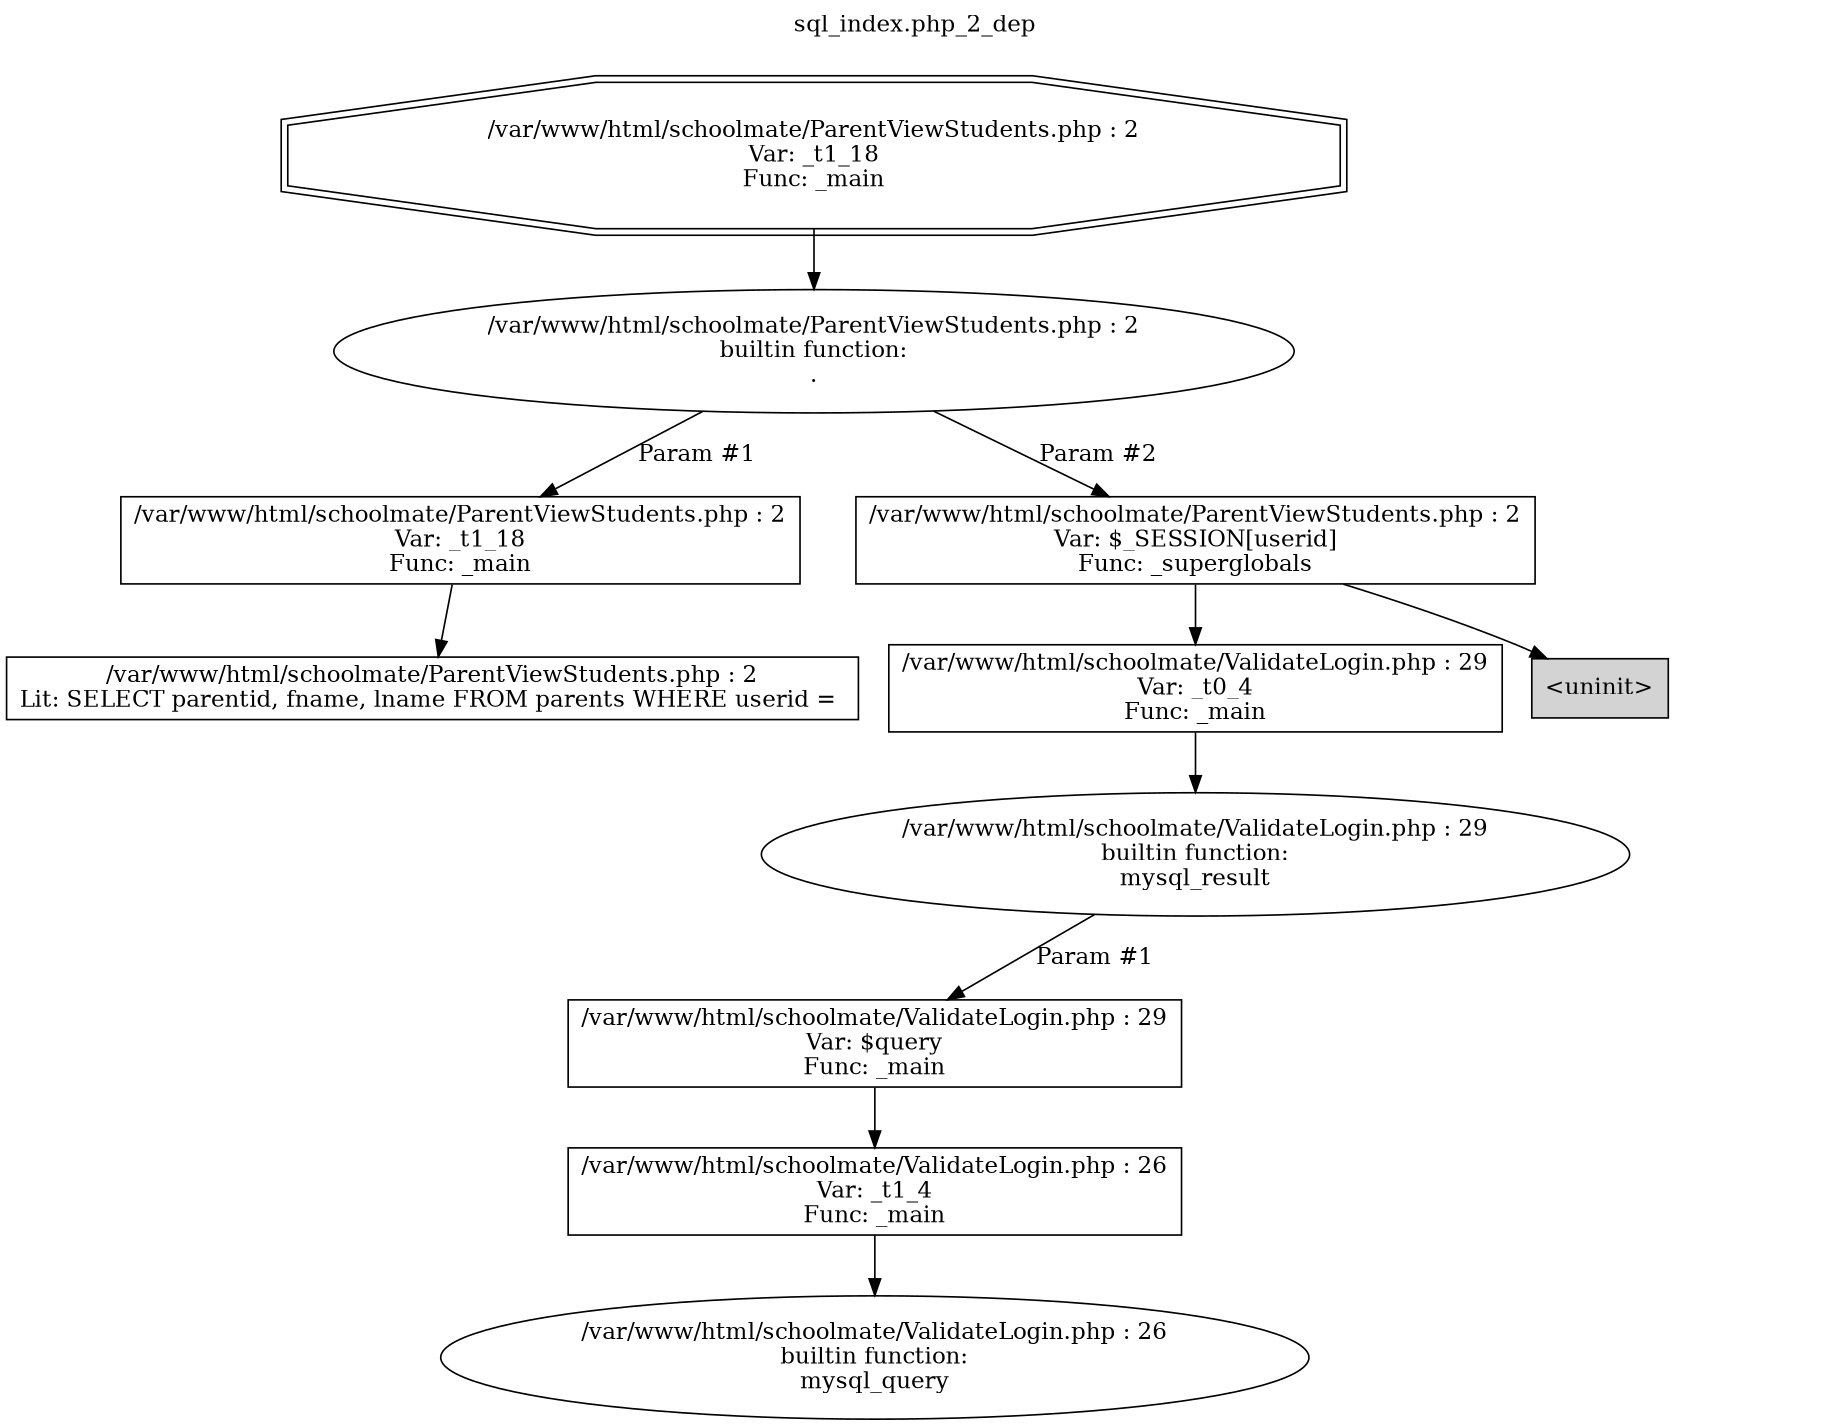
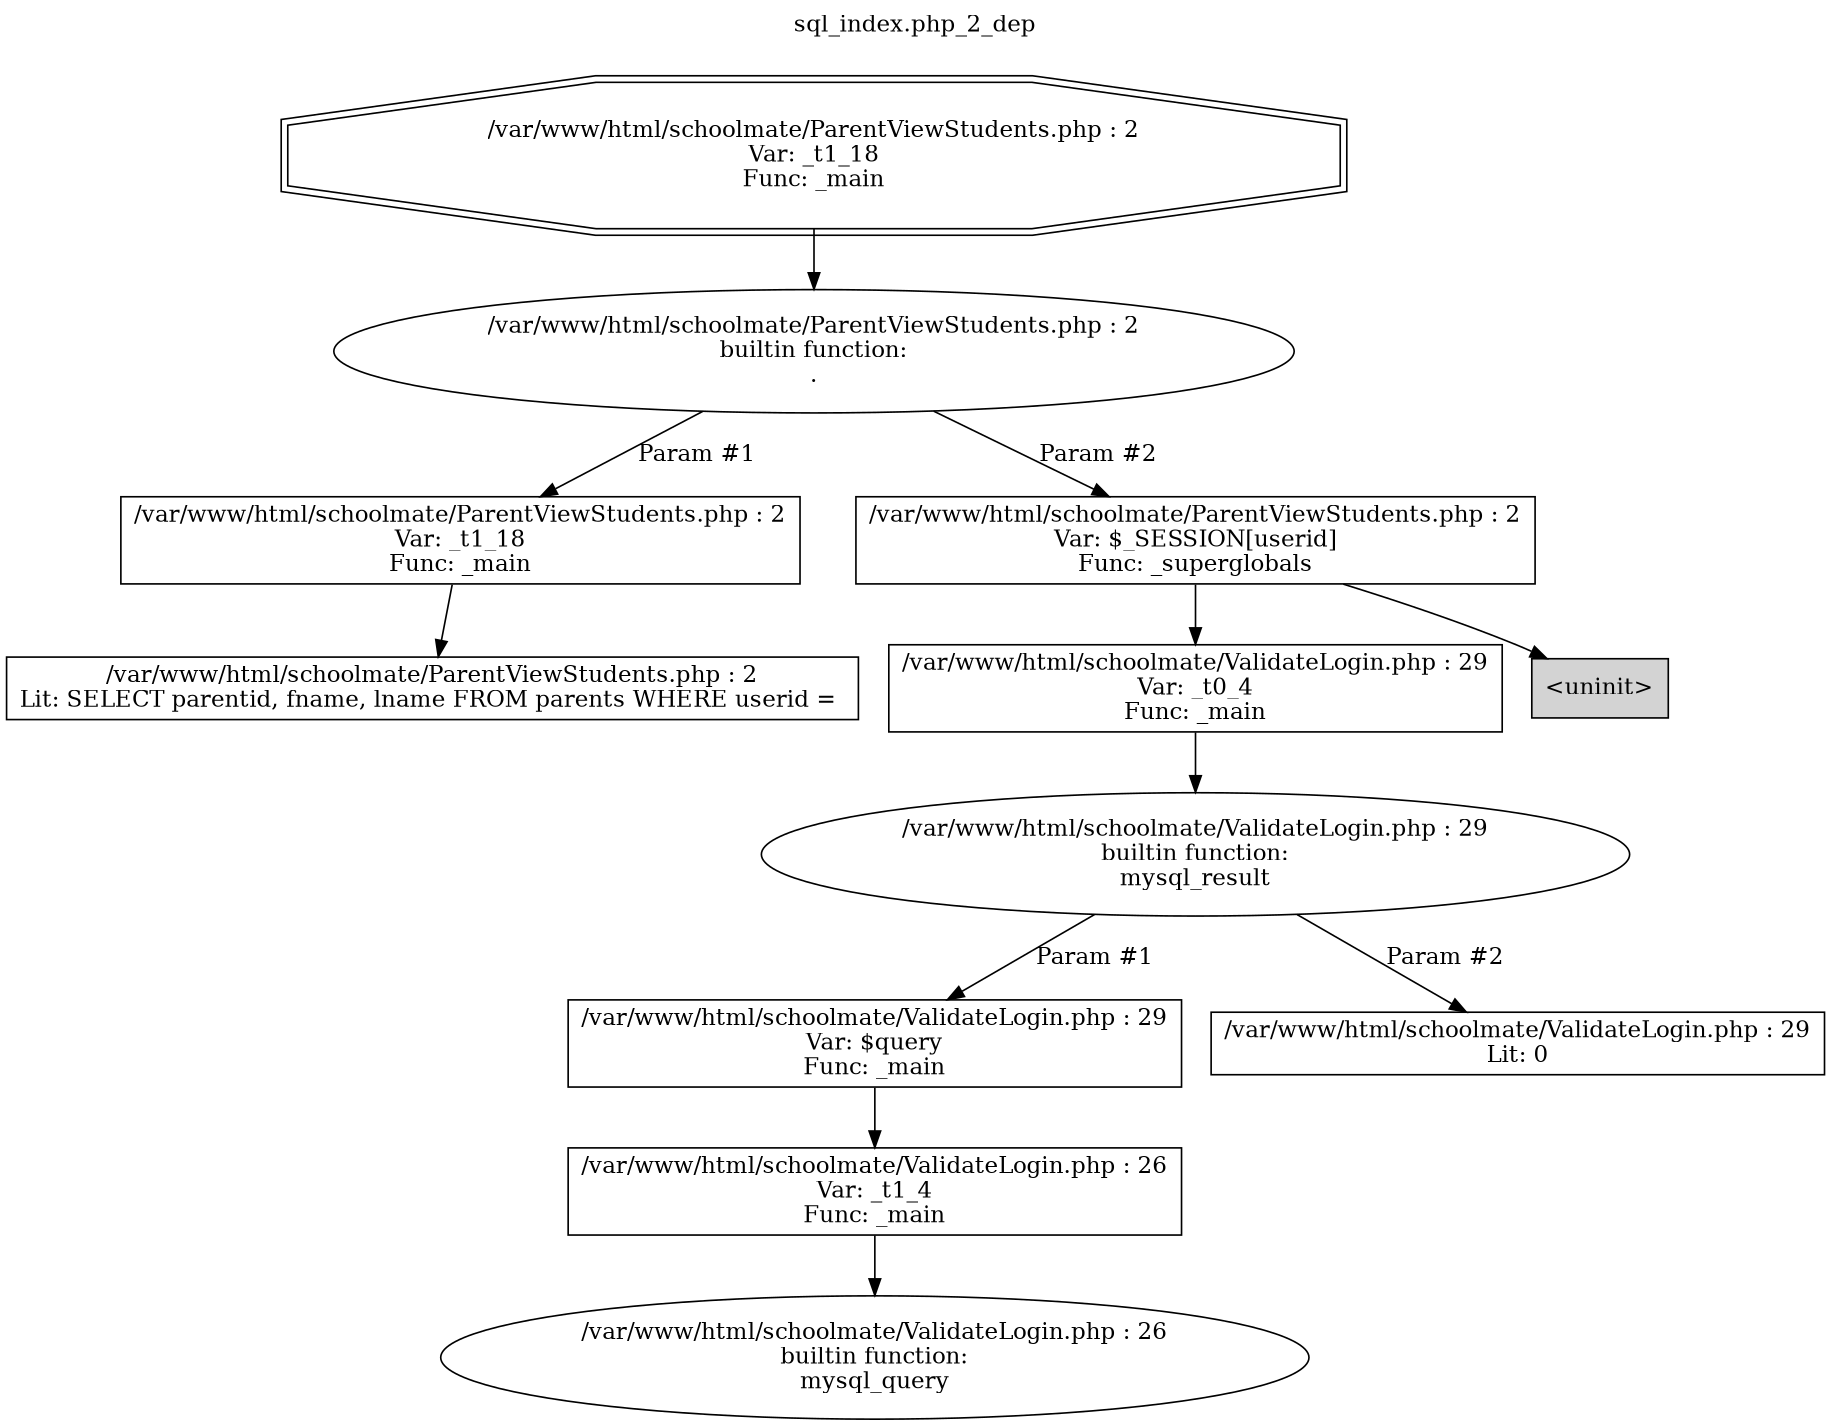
none -> (1518, 1043)
